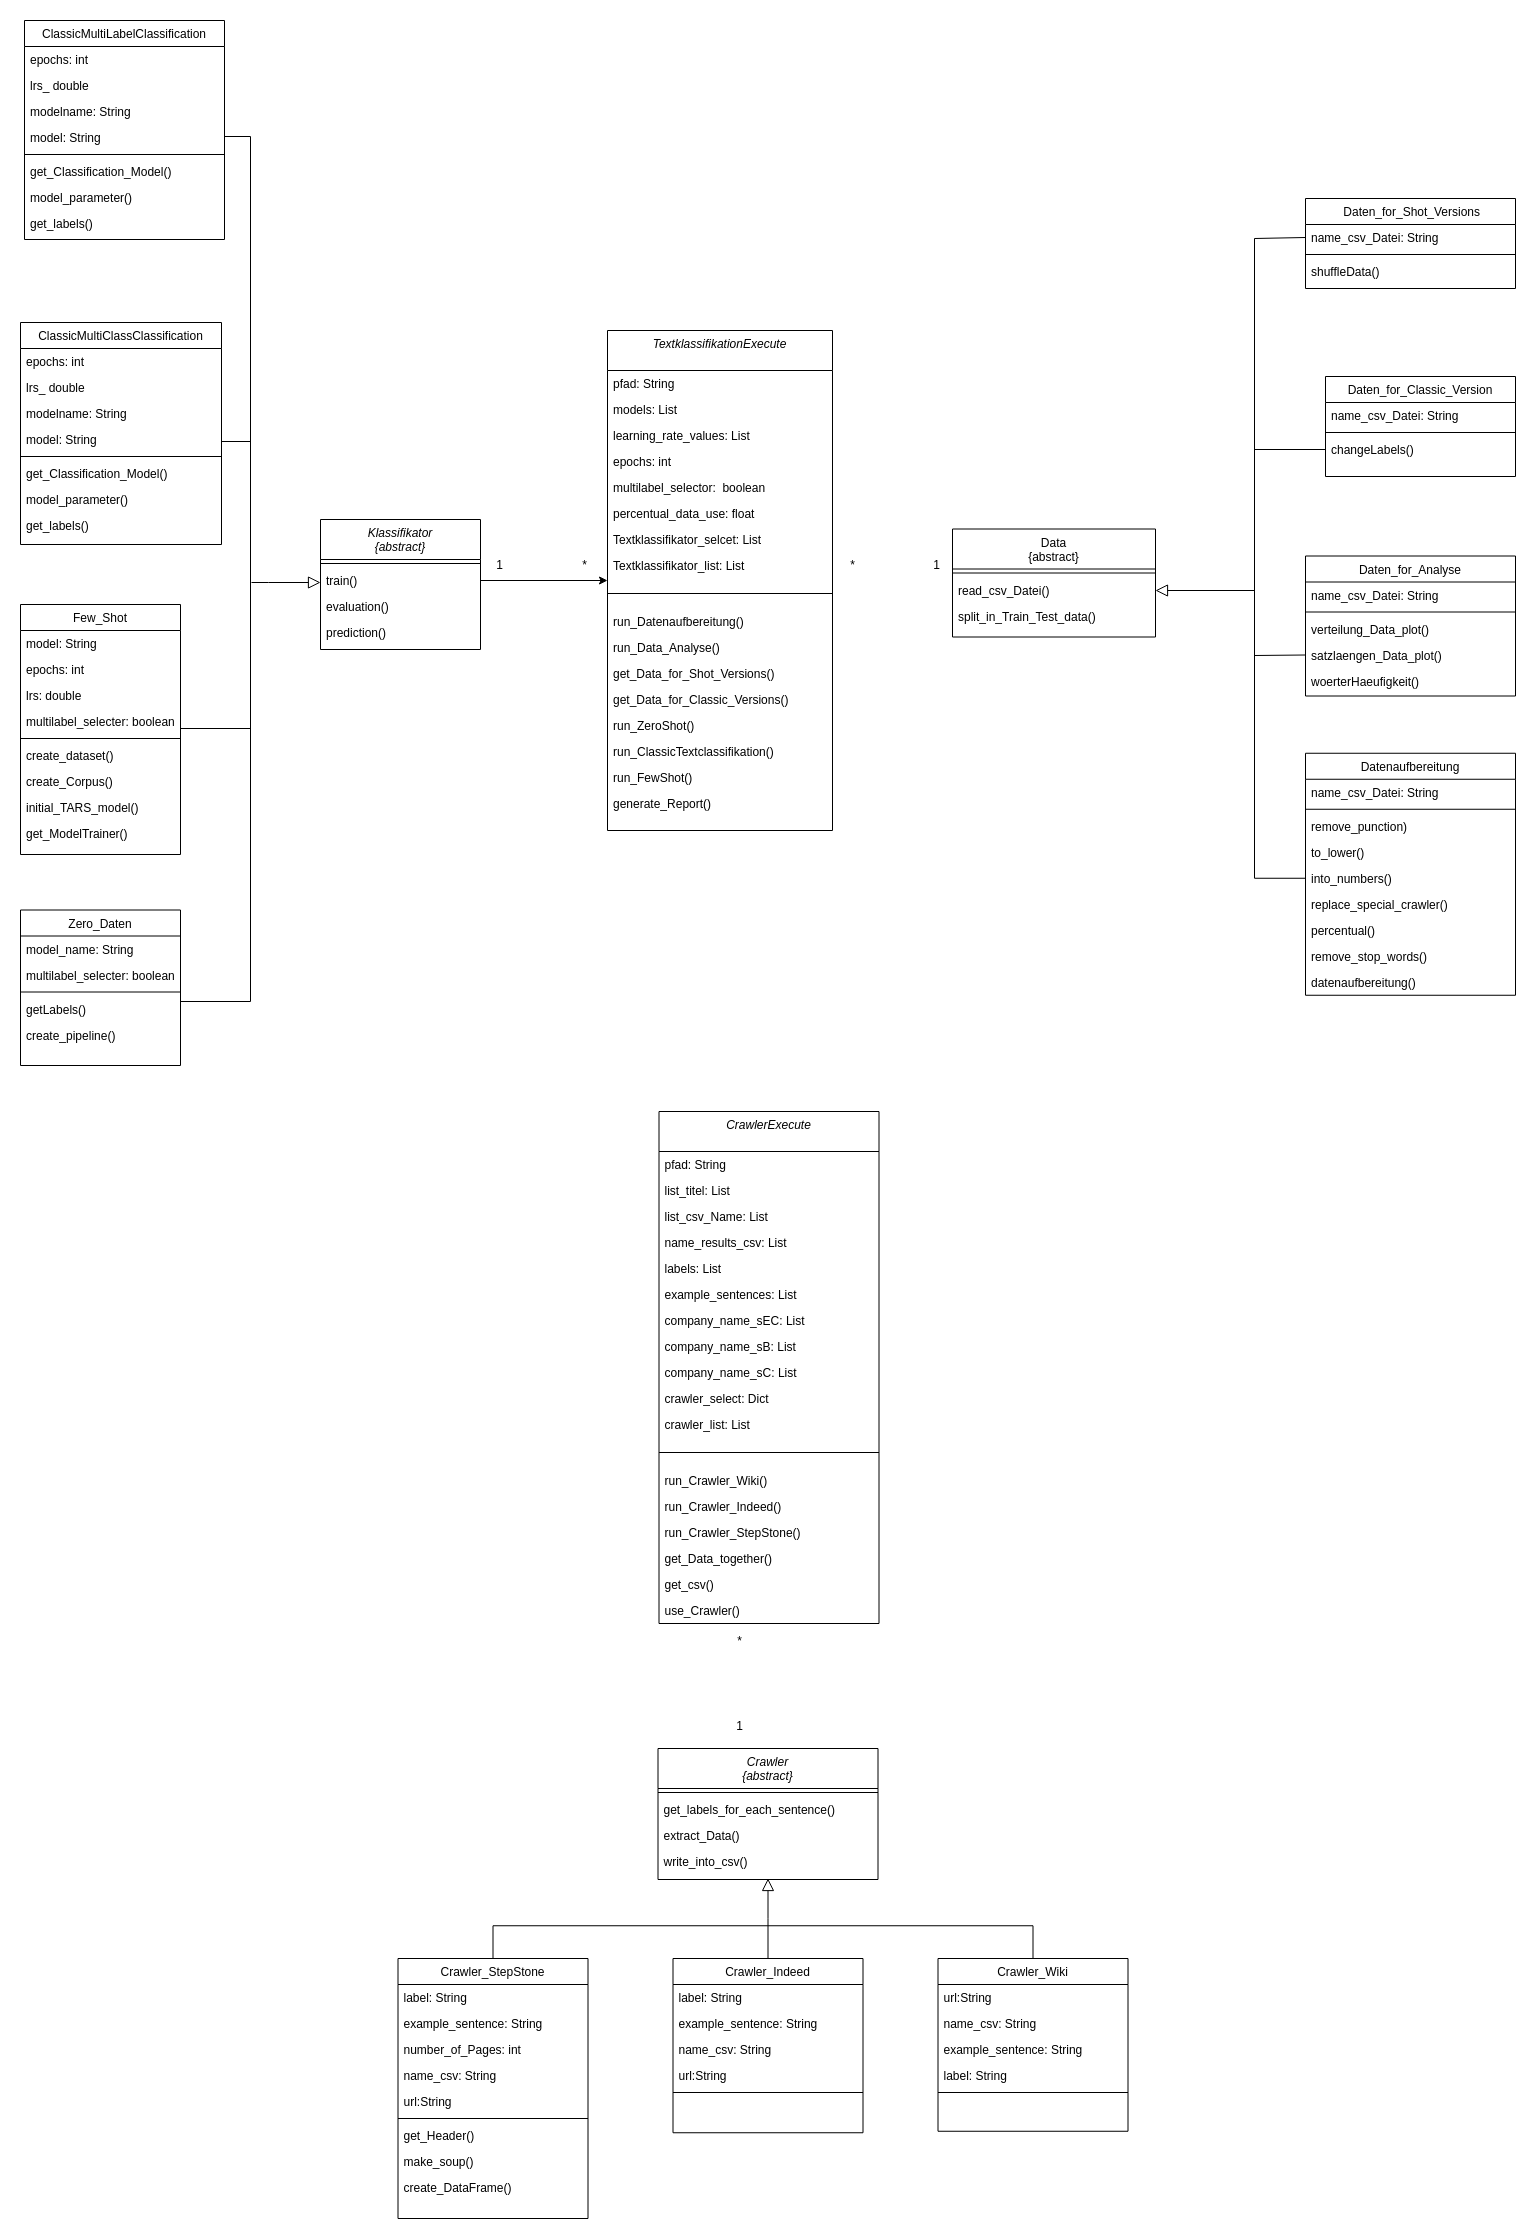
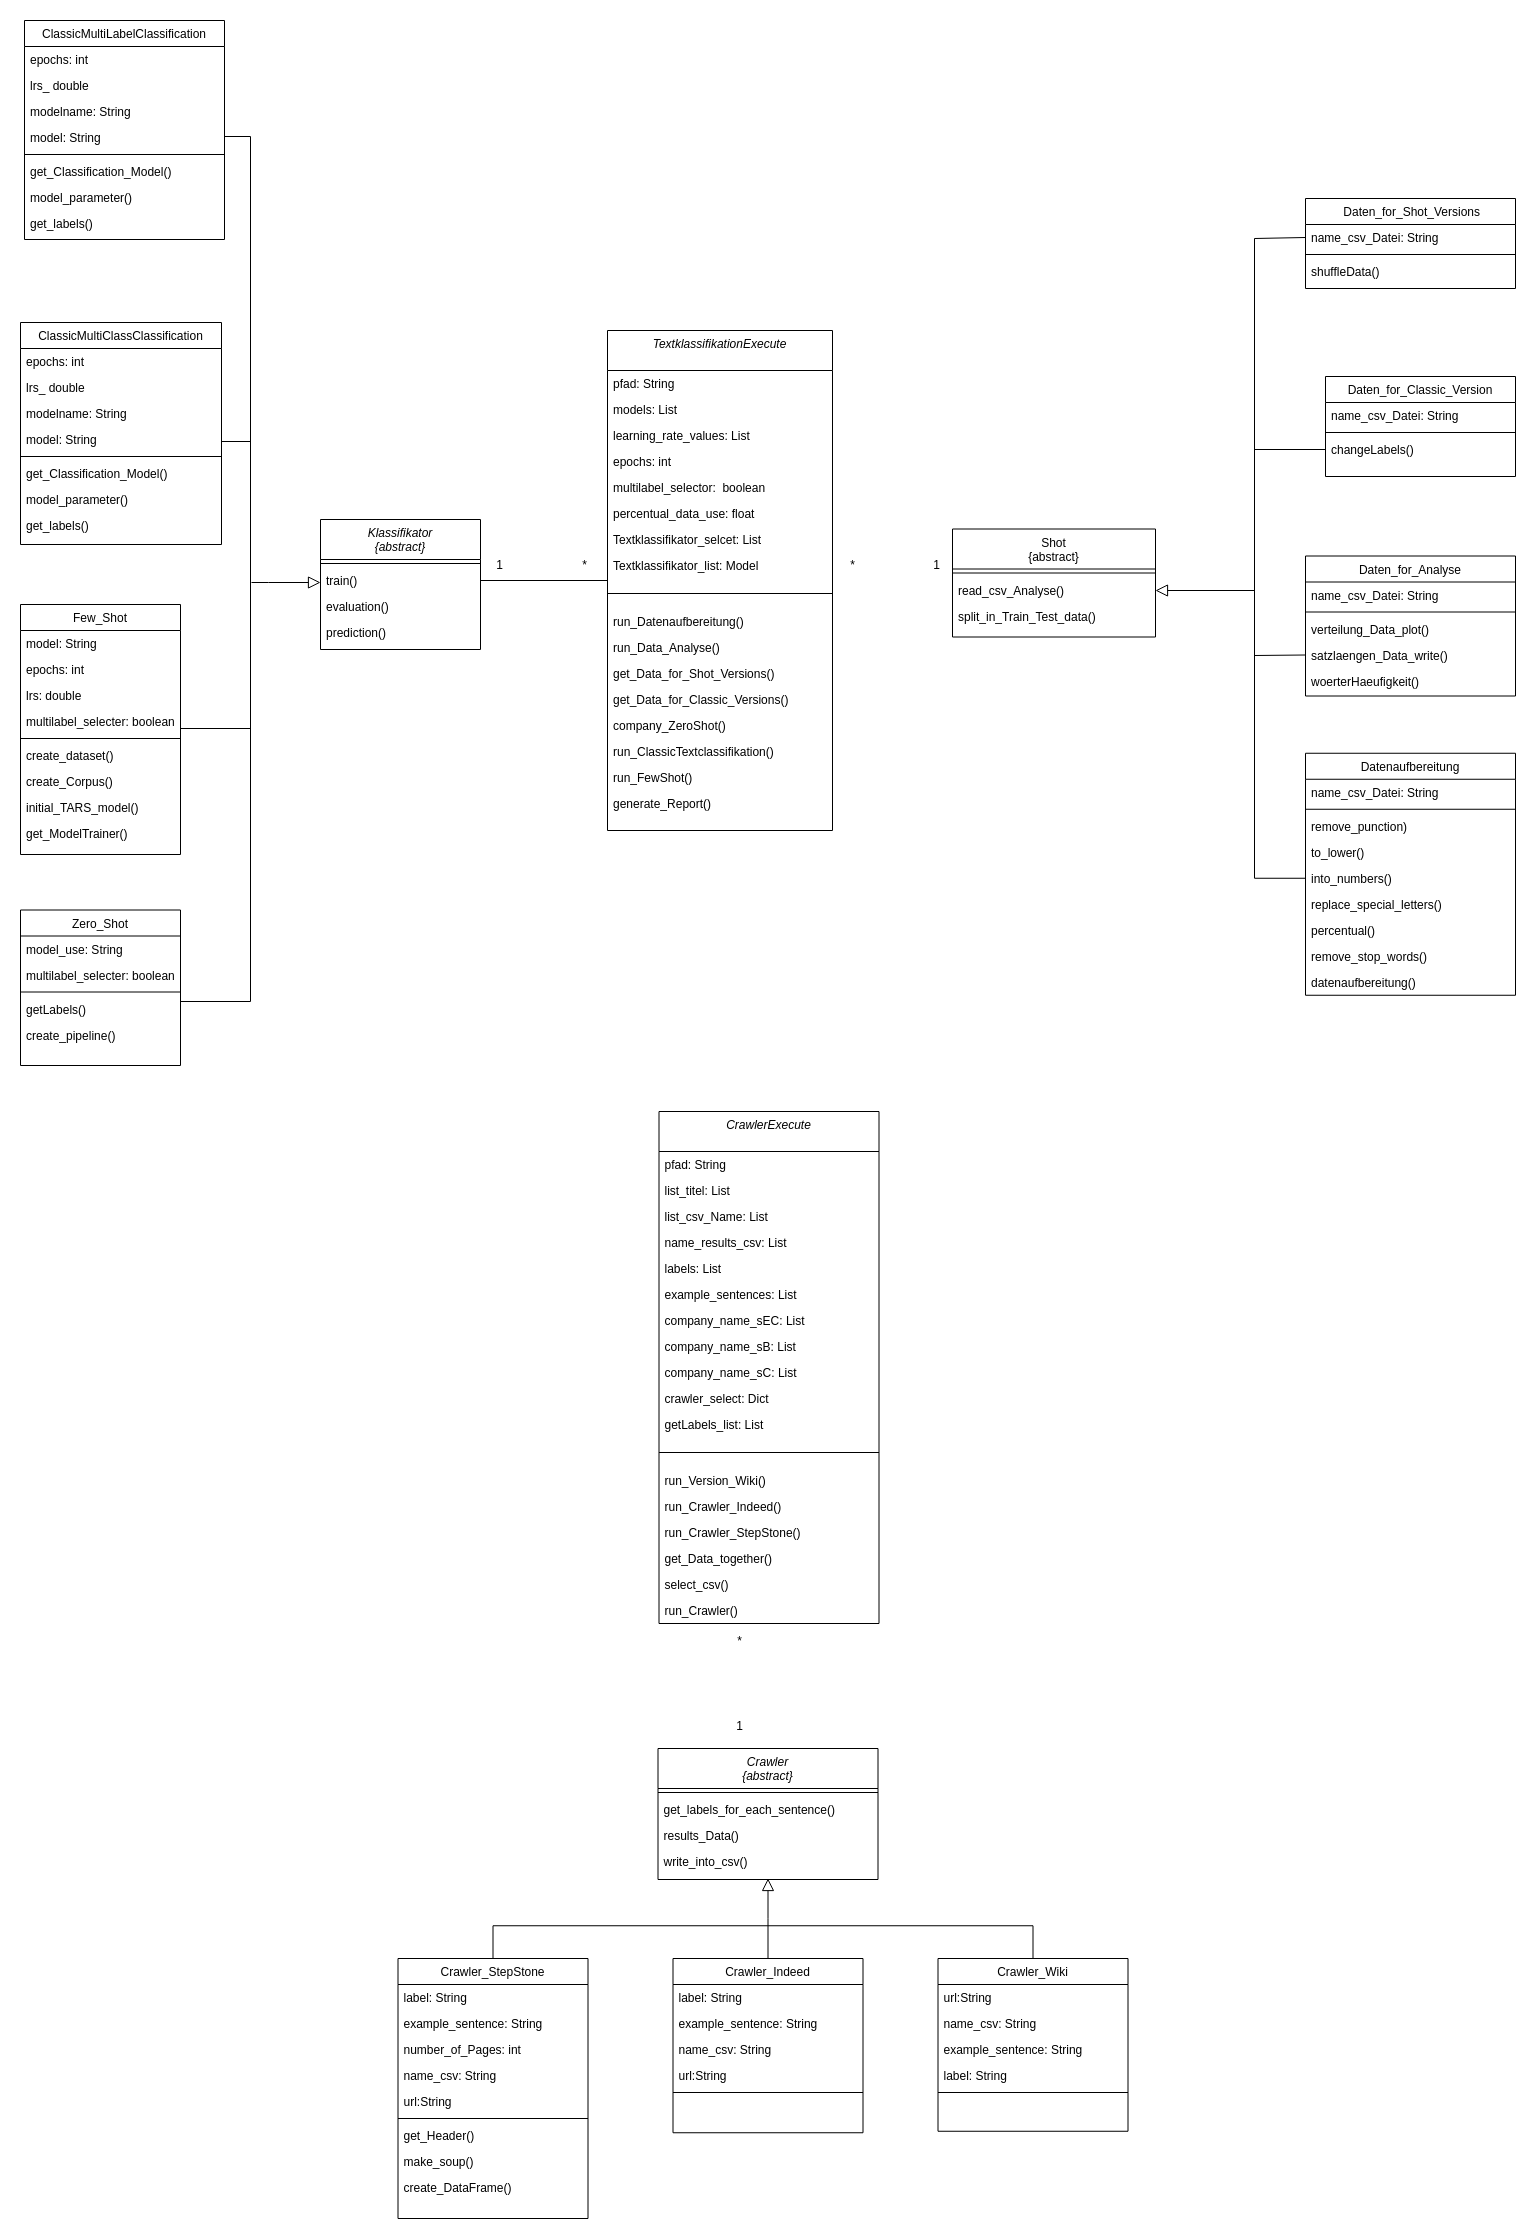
(1054, 543) -> (1054, 543)
(695, 566) -> (698, 566)
(599, 581) -> (601, 581)
(1010, 591) -> (1017, 591)
(1385, 656) -> (1389, 656)
(660, 726) -> (673, 726)
(1389, 905) -> (1389, 905)
(100, 924) -> (100, 924)
(80, 950) -> (77, 950)
(716, 1425) -> (722, 1425)
(720, 1481) -> (720, 1481)
(695, 1585) -> (703, 1585)
(707, 1611) -> (707, 1611)
(711, 1836) -> (709, 1836)
